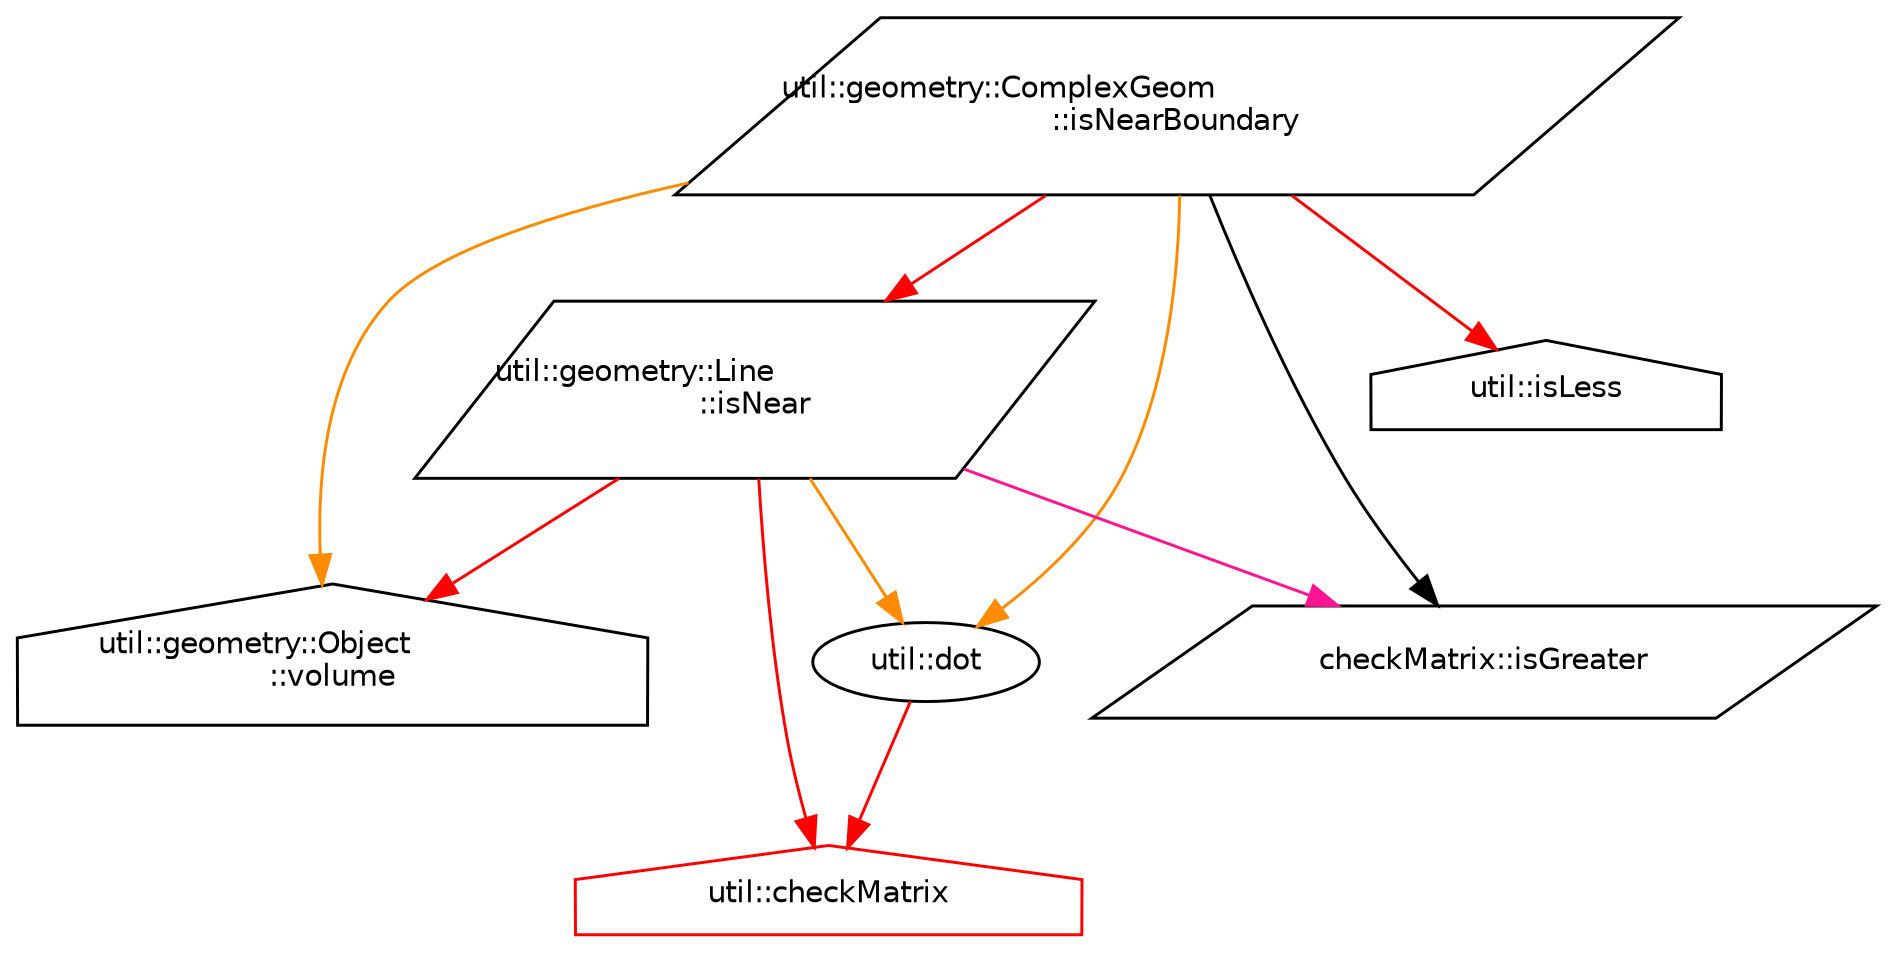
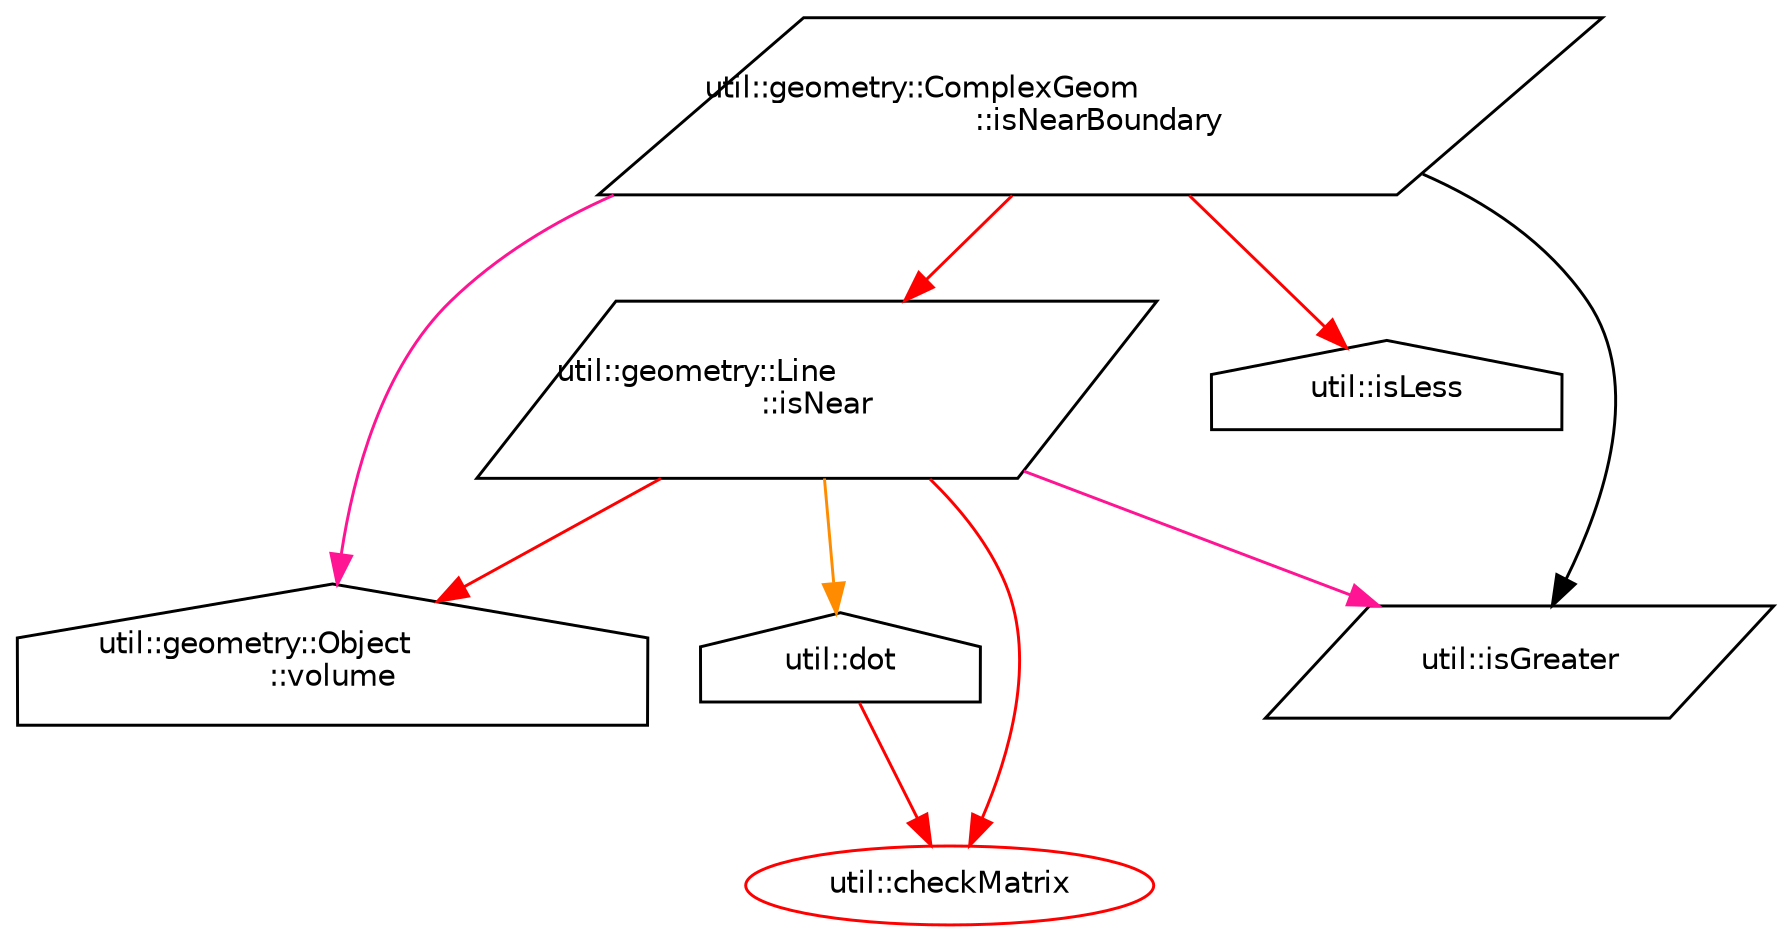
(410, 282) -> (423, 333)
(1143, 426) -> none
(926, 662) -> (840, 662)
(1484, 662) -> (1520, 662)
(829, 895) -> (950, 885)
